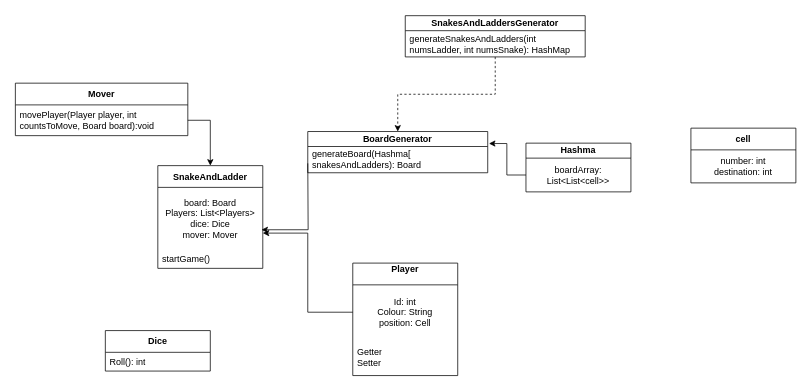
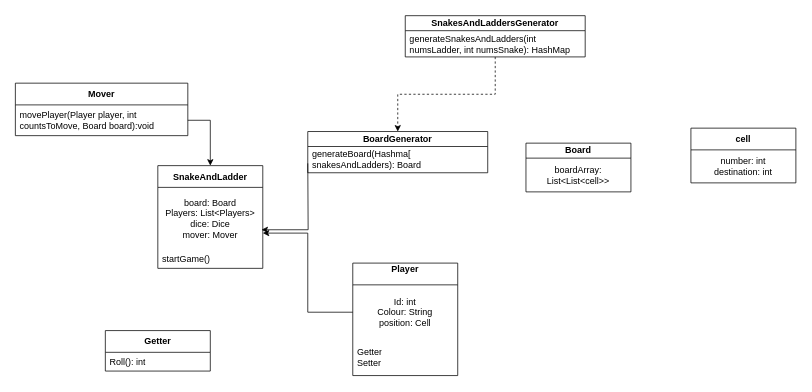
(502, 143) -> none
(579, 150) -> (579, 150)
(158, 342) -> (158, 342)
